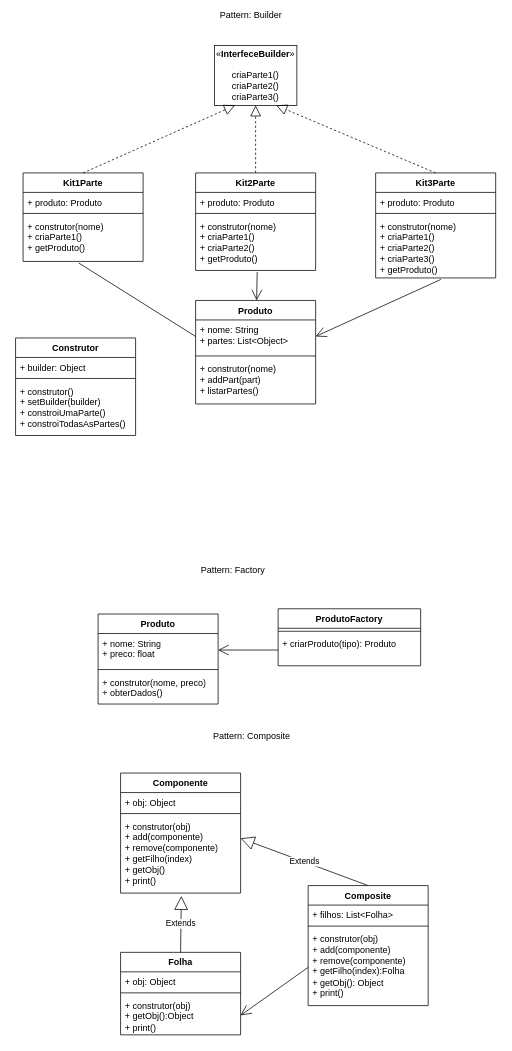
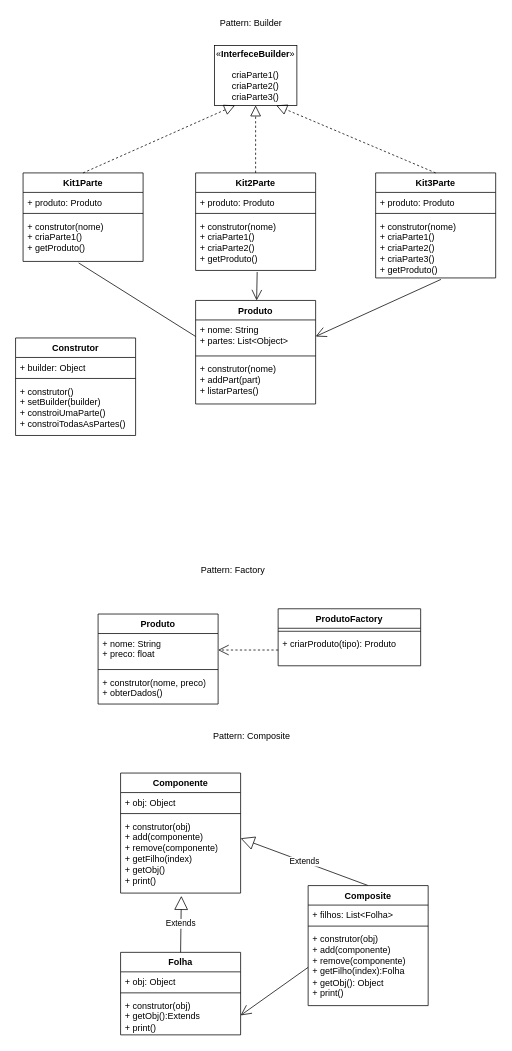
(251, 15) -> (251, 23)
(248, 650) -> (248, 650)
(167, 1017) -> (168, 1017)
